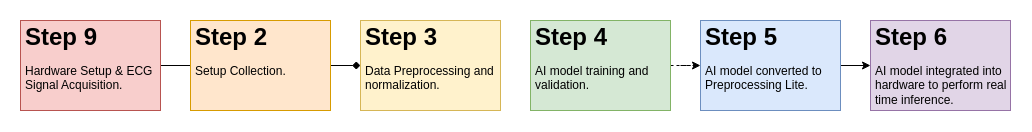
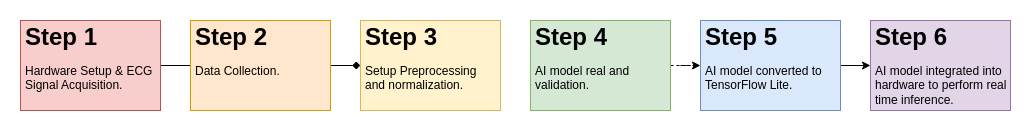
(245, 25) -> (241, 25)
(92, 32) -> (92, 32)
(432, 32) -> (432, 32)
(602, 32) -> (602, 32)
(772, 32) -> (772, 32)
